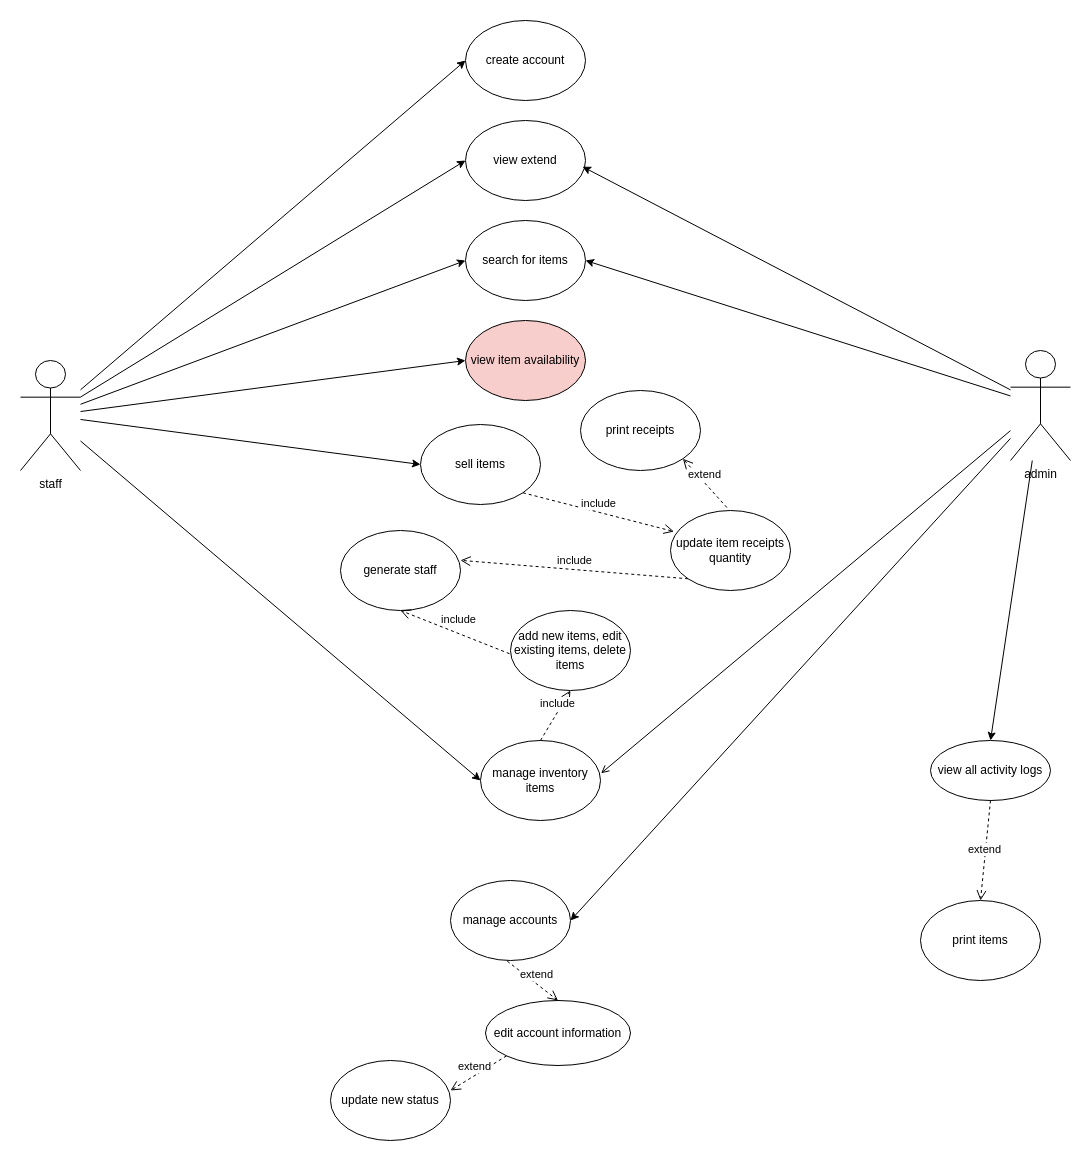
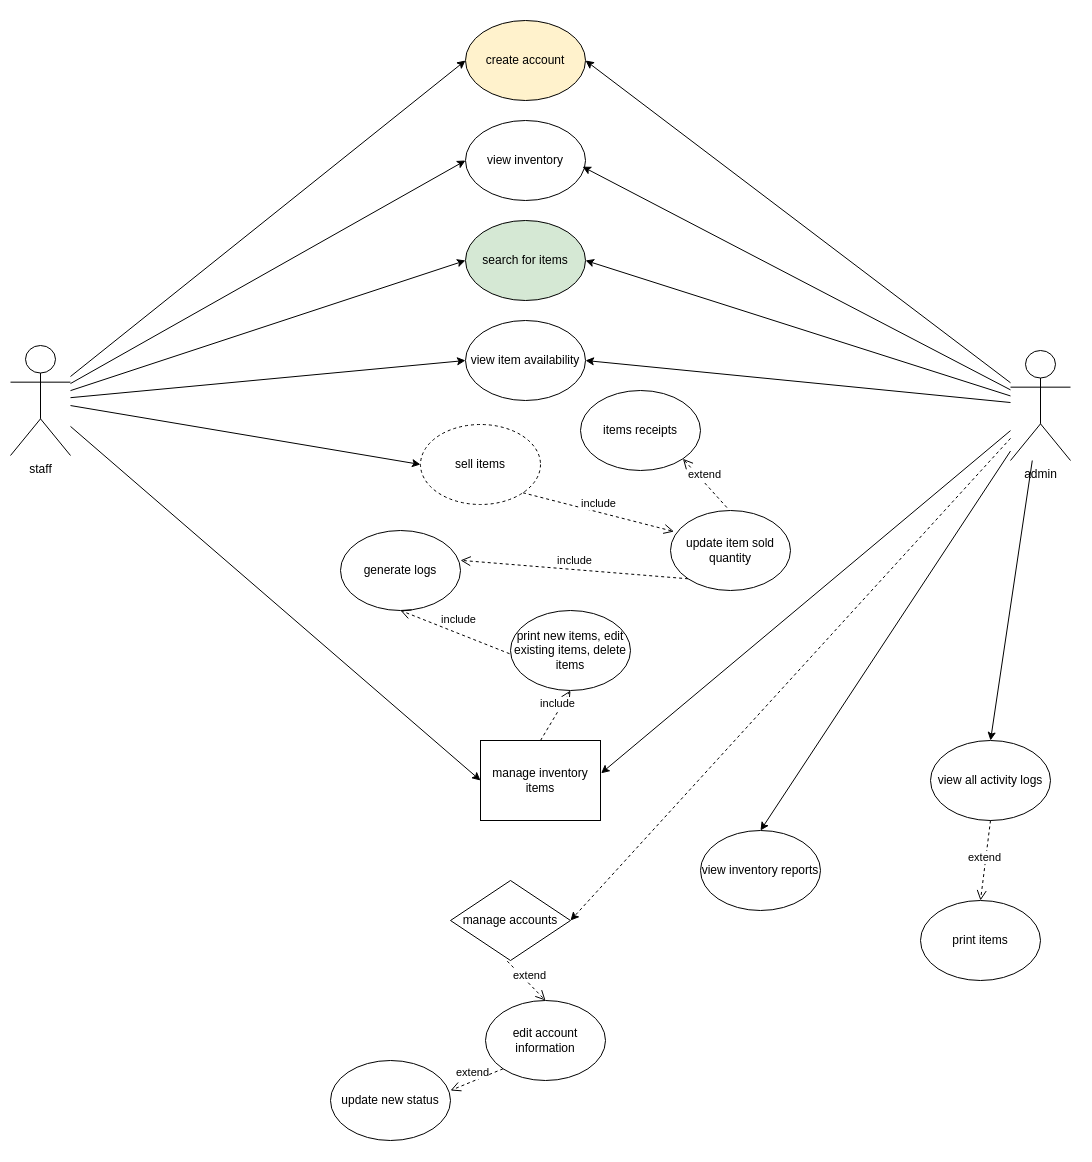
(526, 61) -> (526, 61)
(526, 161) -> (526, 161)
none -> (801, 224)
(526, 261) -> (526, 261)
(526, 361) -> (526, 361)
none -> (801, 382)
(51, 416) -> (41, 401)
(641, 431) -> (641, 431)
(481, 465) -> (481, 465)
(731, 551) -> (731, 551)
(401, 571) -> (401, 571)
none -> (887, 638)
(571, 651) -> (571, 651)
(793, 676) -> (793, 676)
(606, 769) -> (608, 768)
(991, 771) -> (991, 781)
(541, 781) -> (541, 781)
none -> (761, 871)
(511, 921) -> (511, 921)
(558, 1033) -> (546, 1041)
